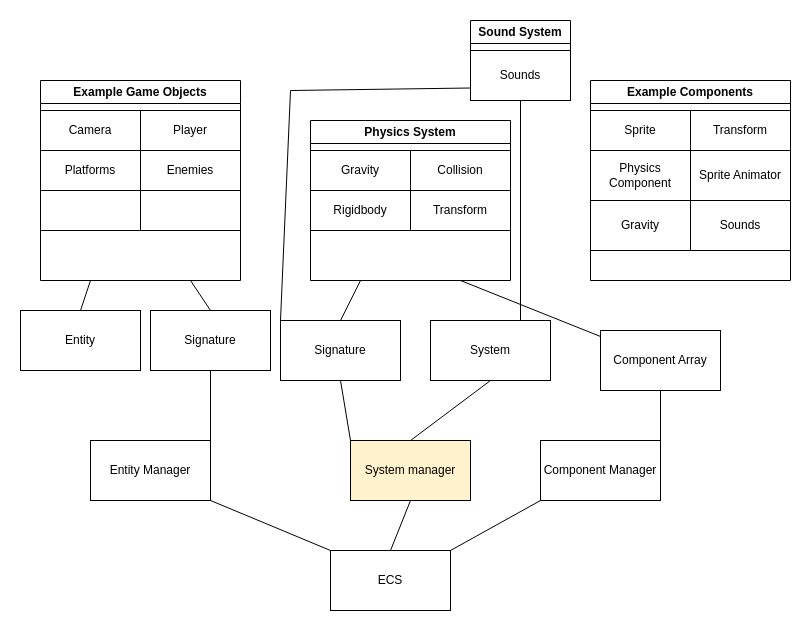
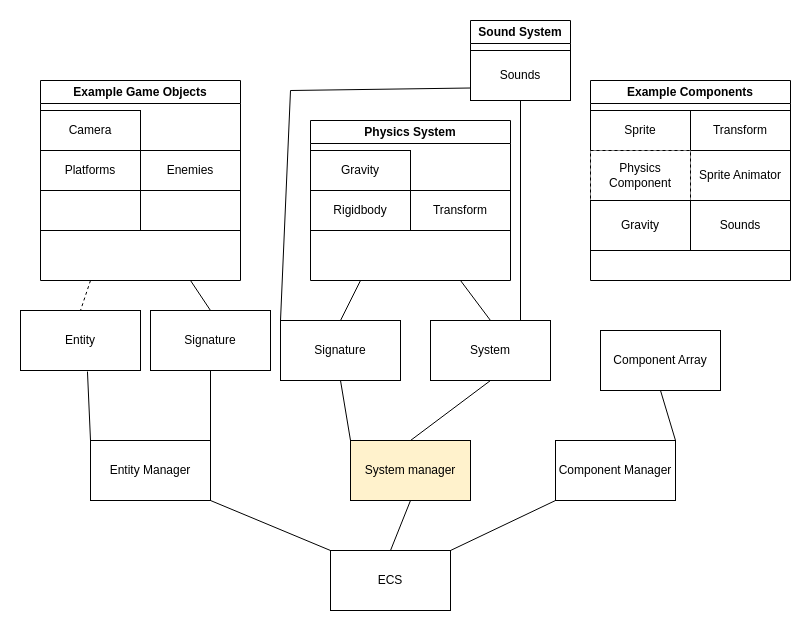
(191, 131) -> none
(461, 171) -> none
(641, 176) -> (641, 176)
(85, 296) -> (85, 296)
(531, 309) -> (476, 301)
none -> (89, 407)
(601, 471) -> (616, 471)
